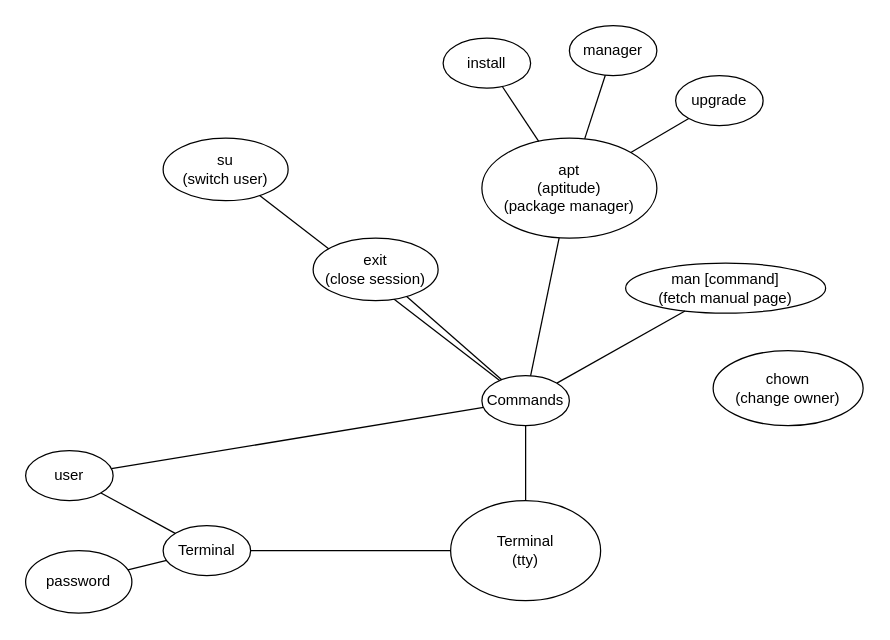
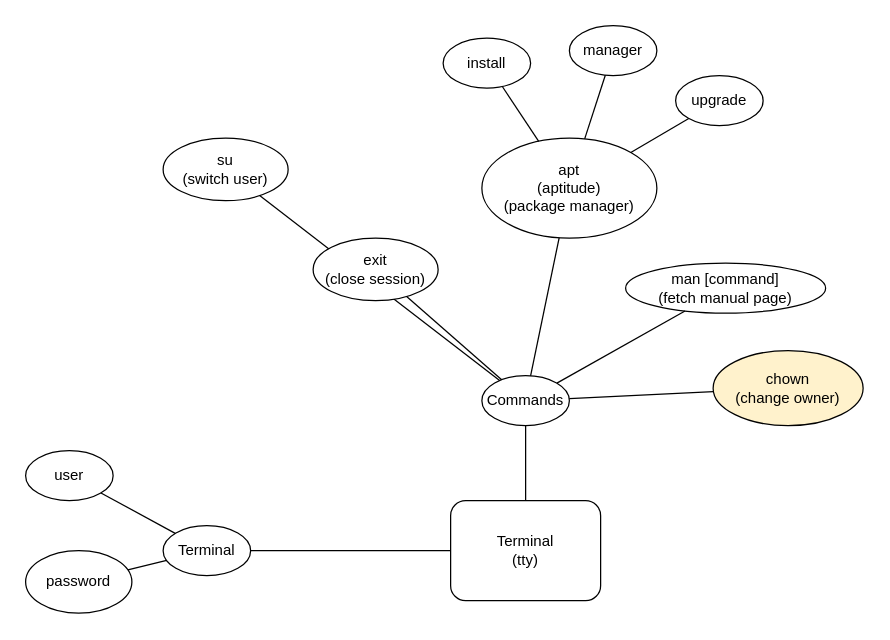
(788, 388) -> (788, 388)
(296, 438) -> (642, 395)
(526, 551) -> (526, 551)
